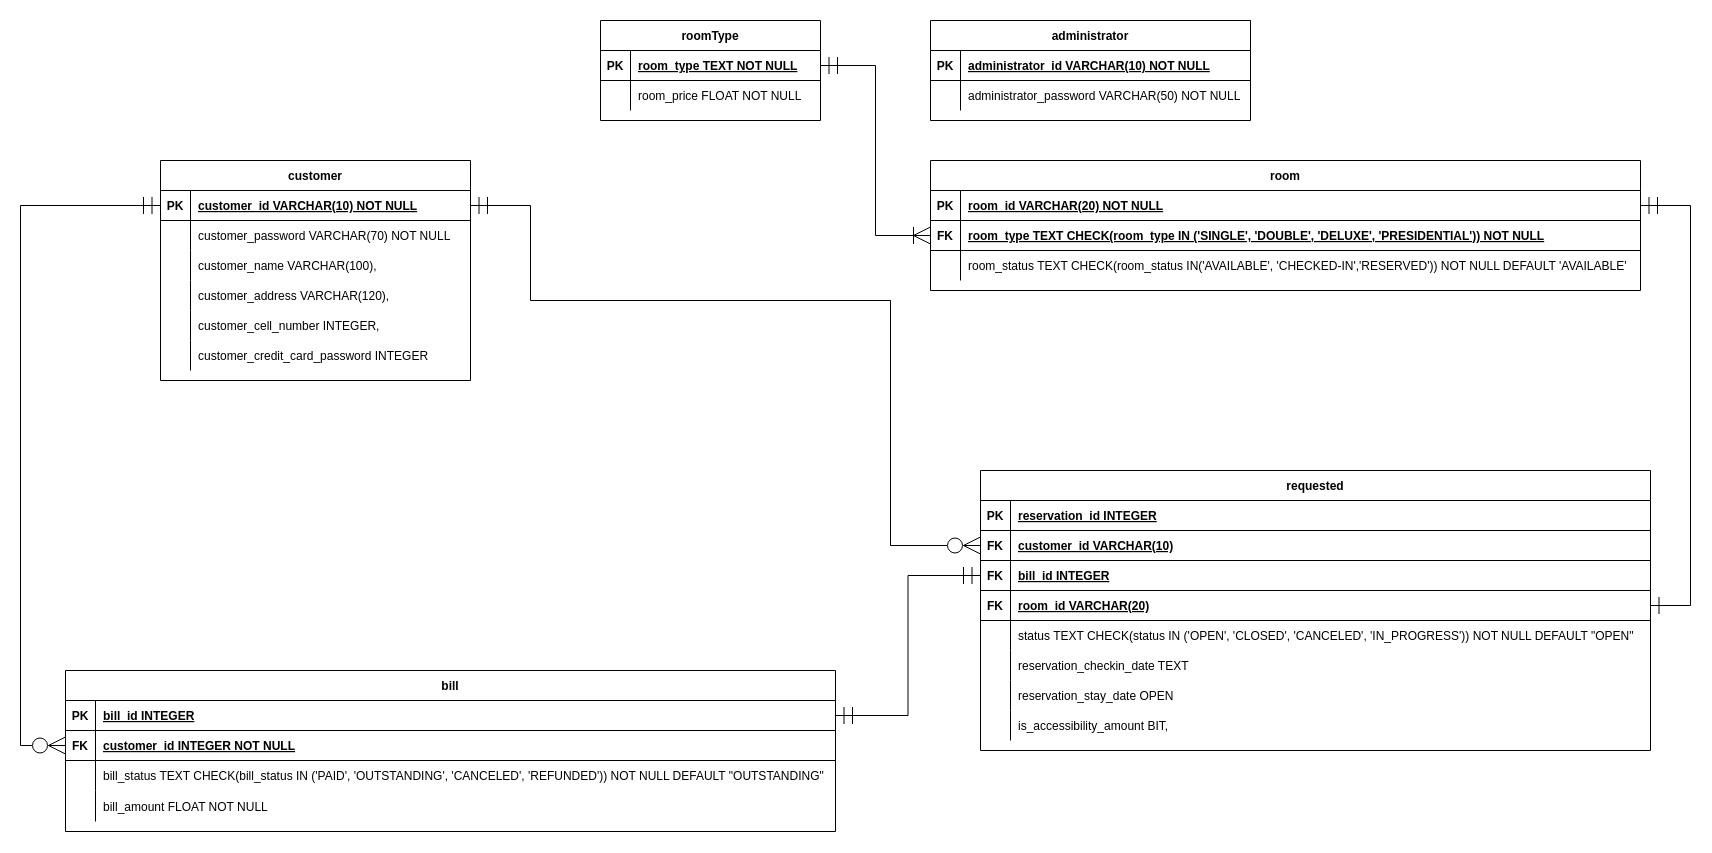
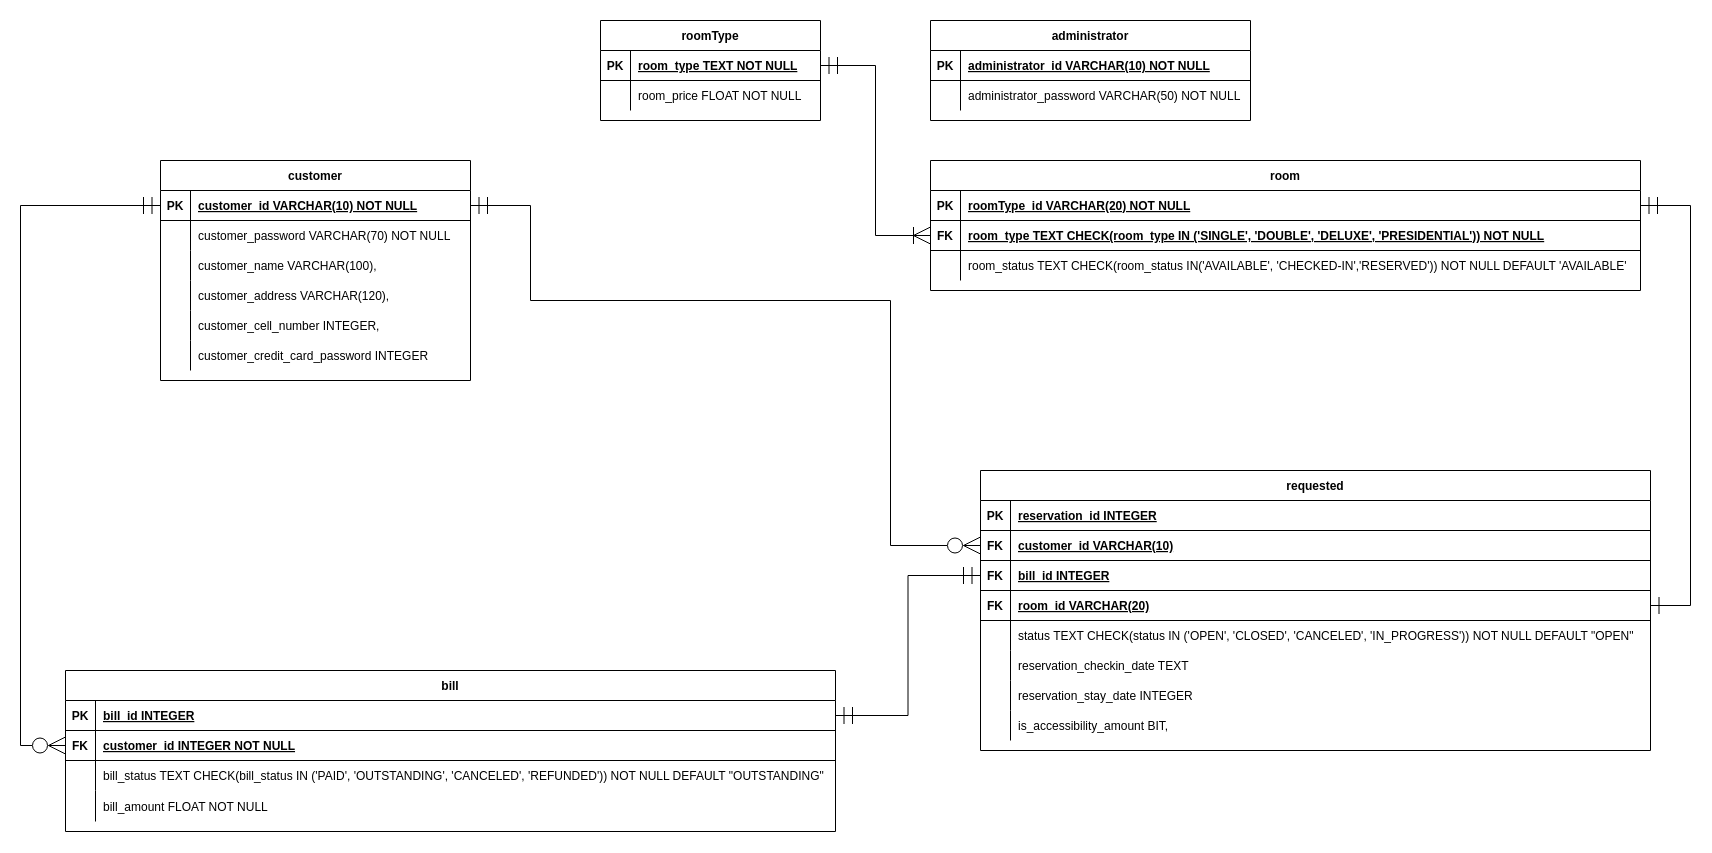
(1056, 206) -> (1069, 206)
(1102, 696) -> (1112, 696)
